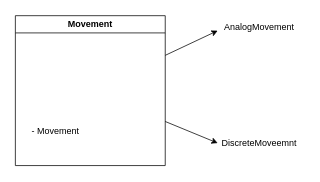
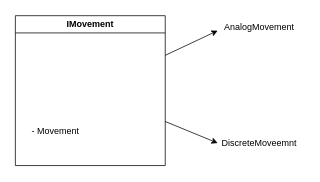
(90, 24) -> (90, 24)
